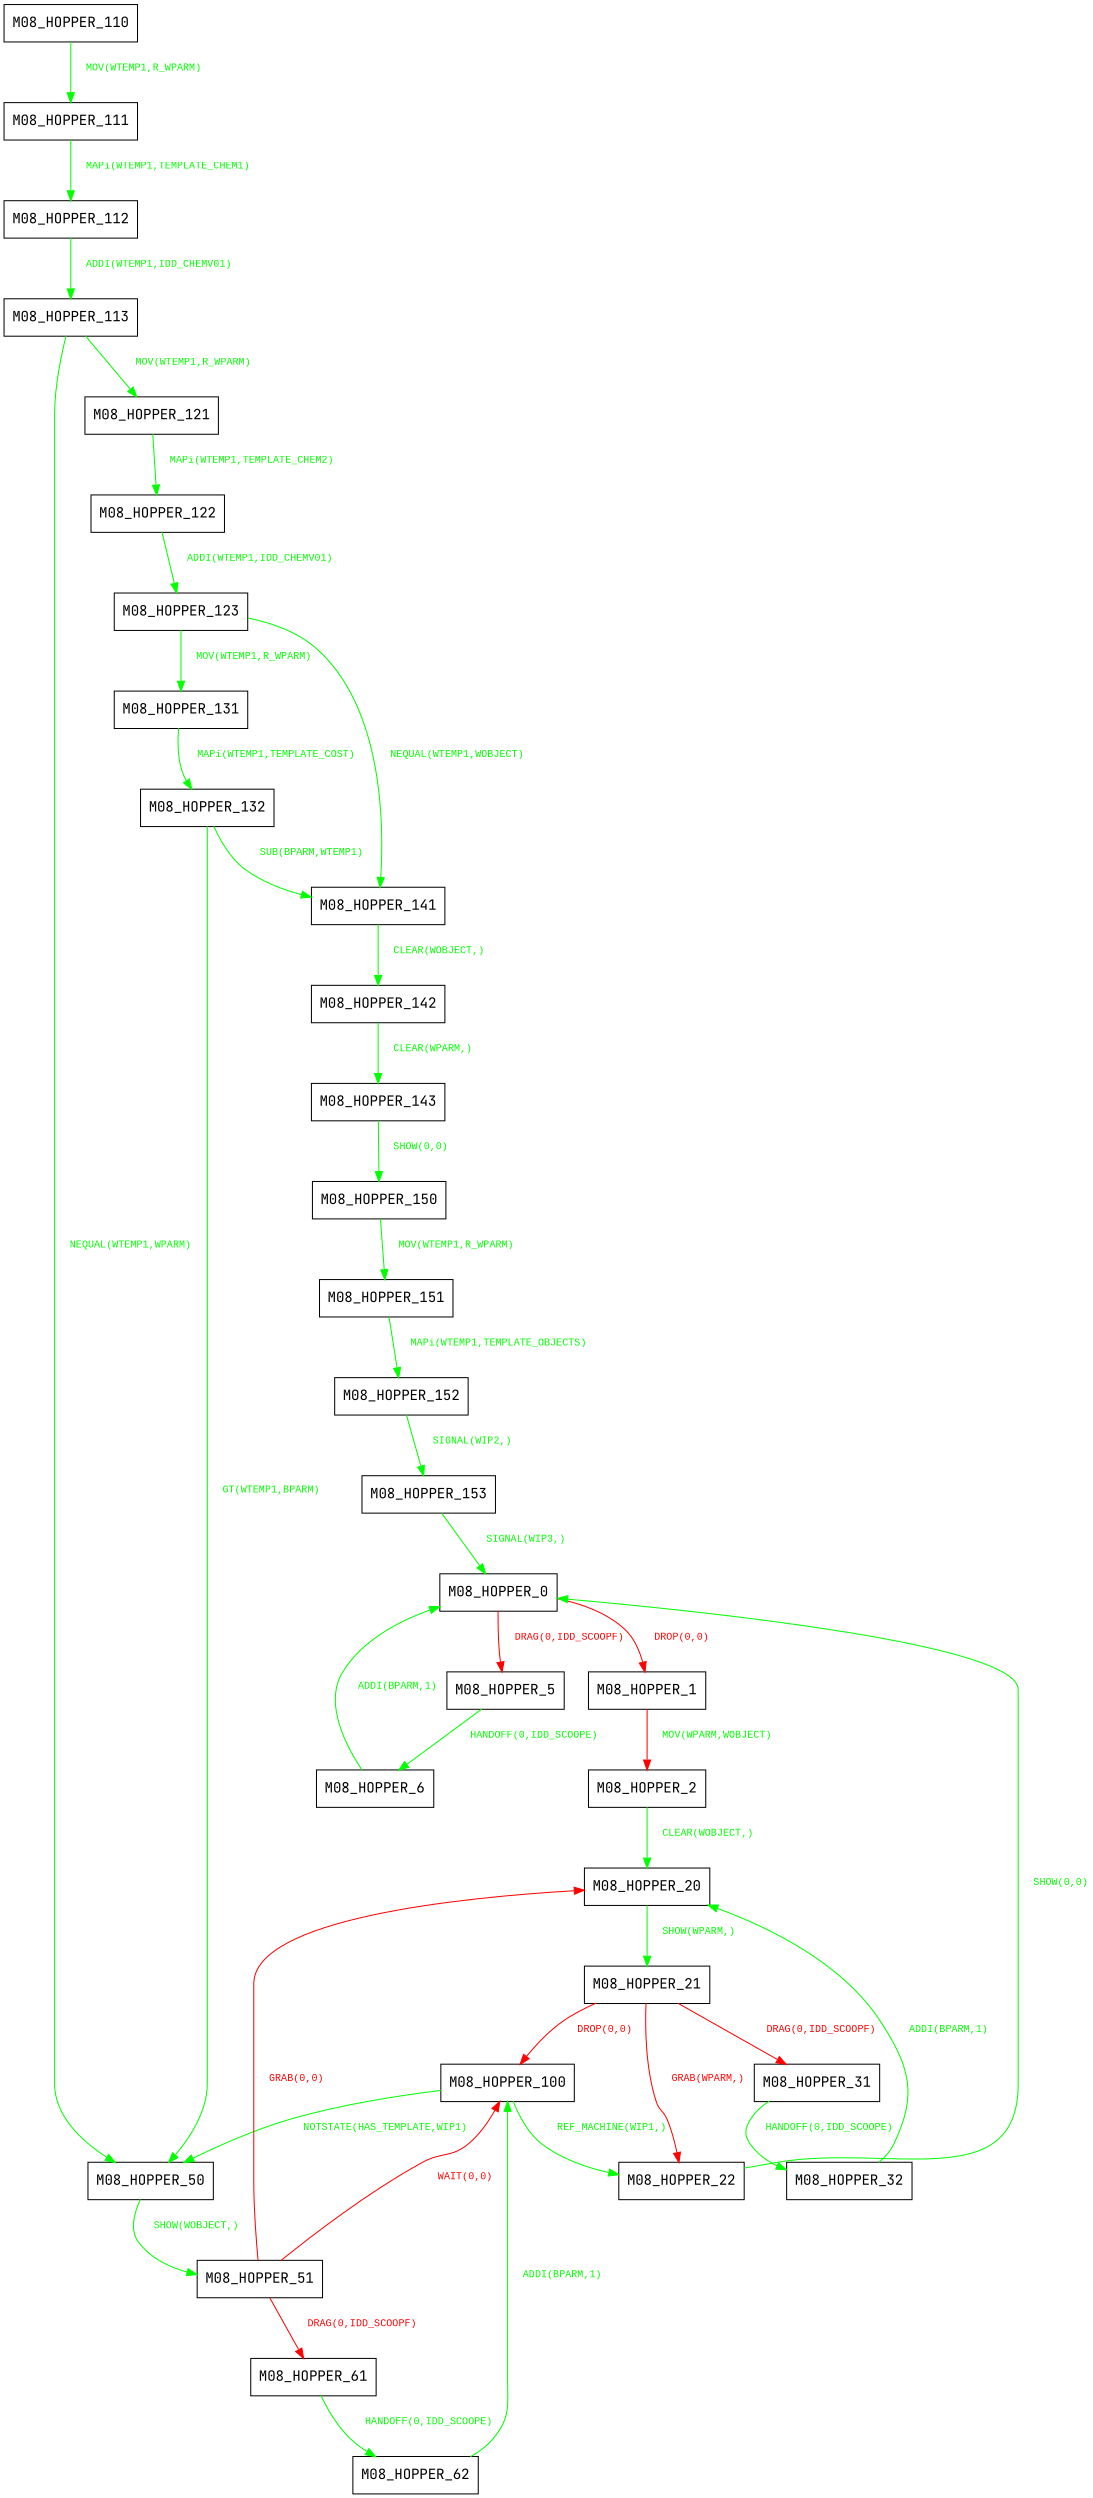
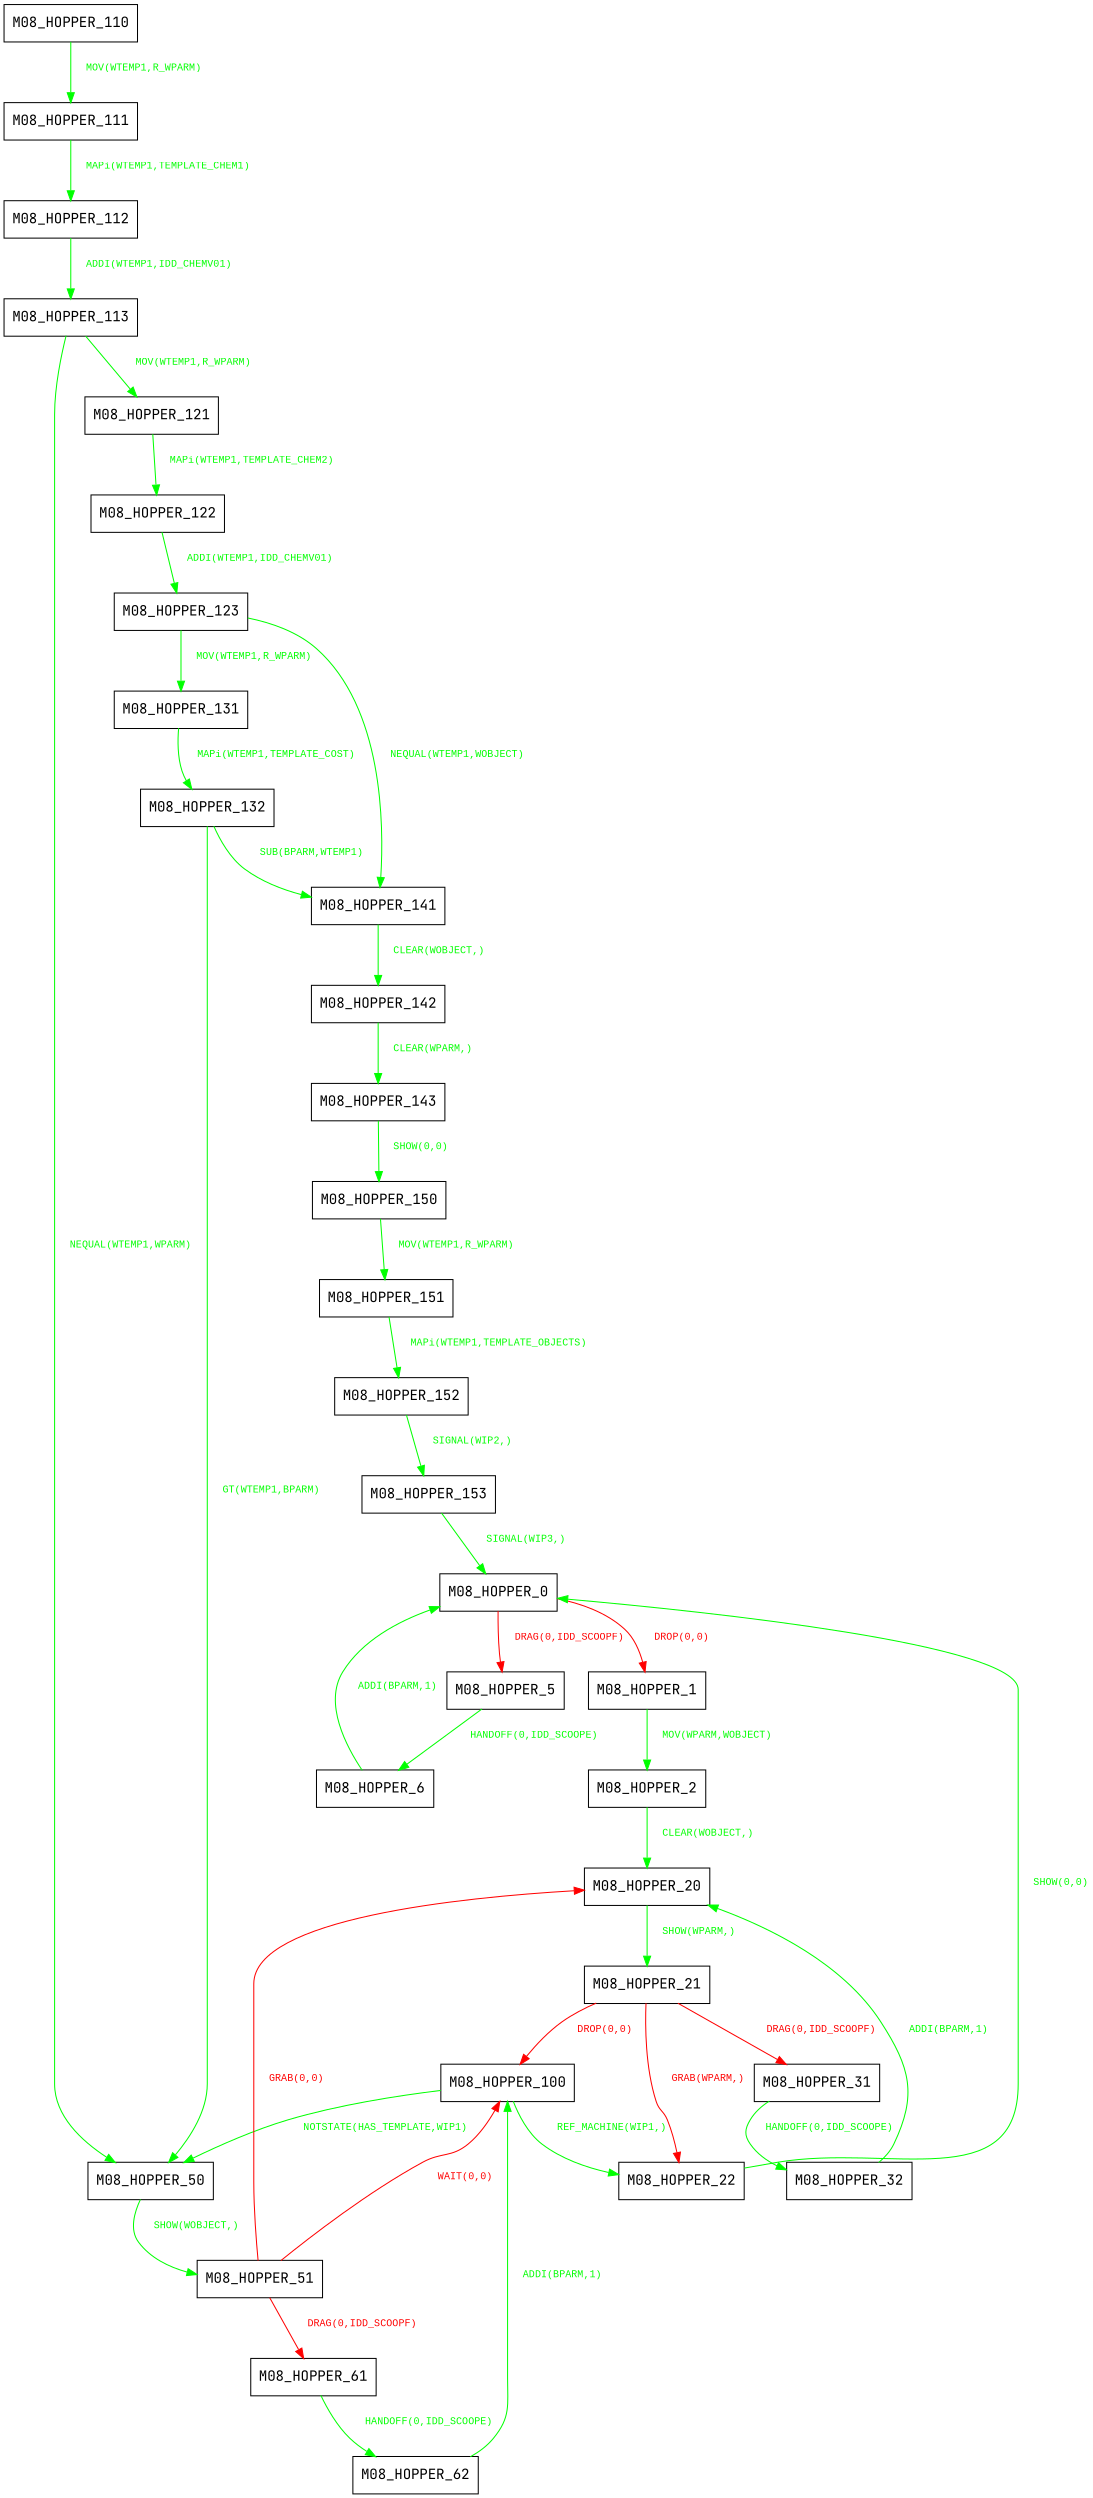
(647, 1734) -> (647, 1734)
